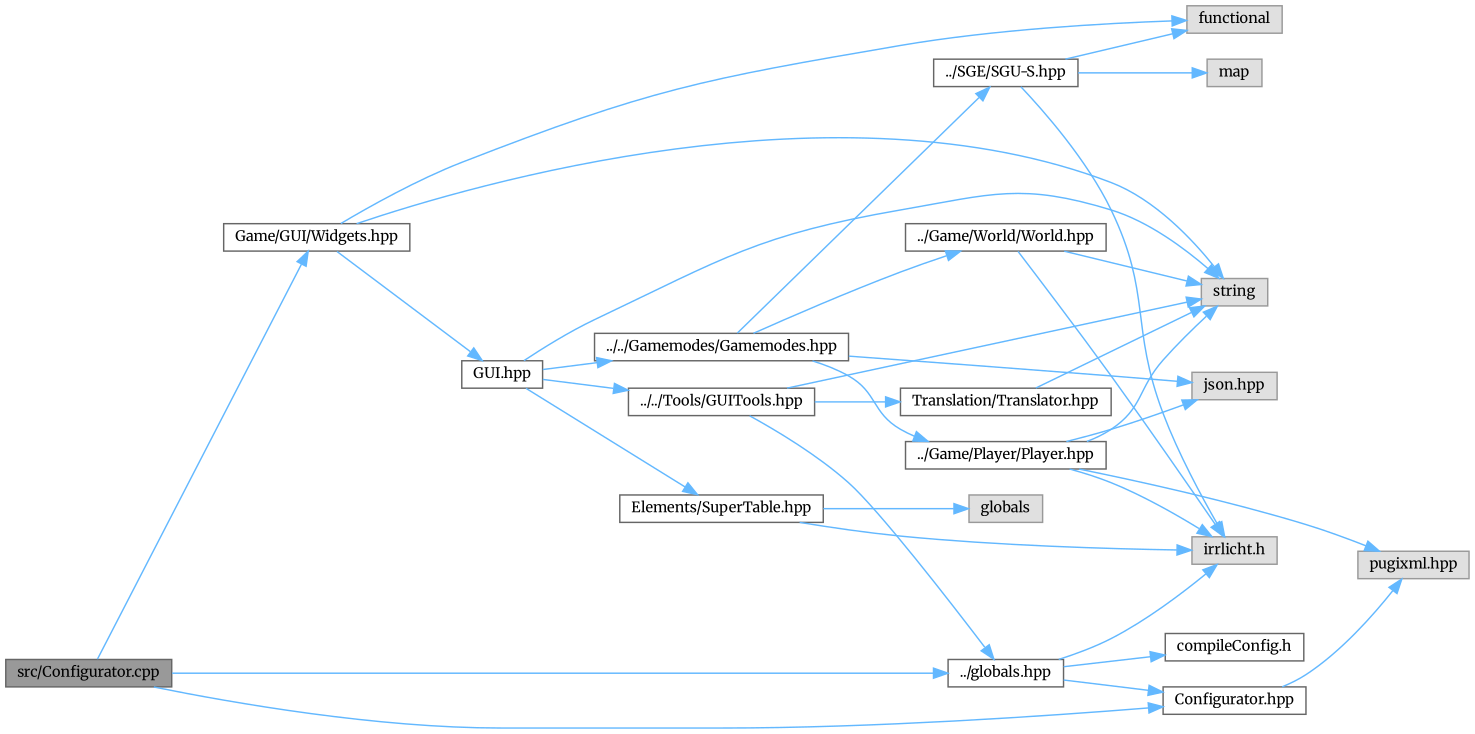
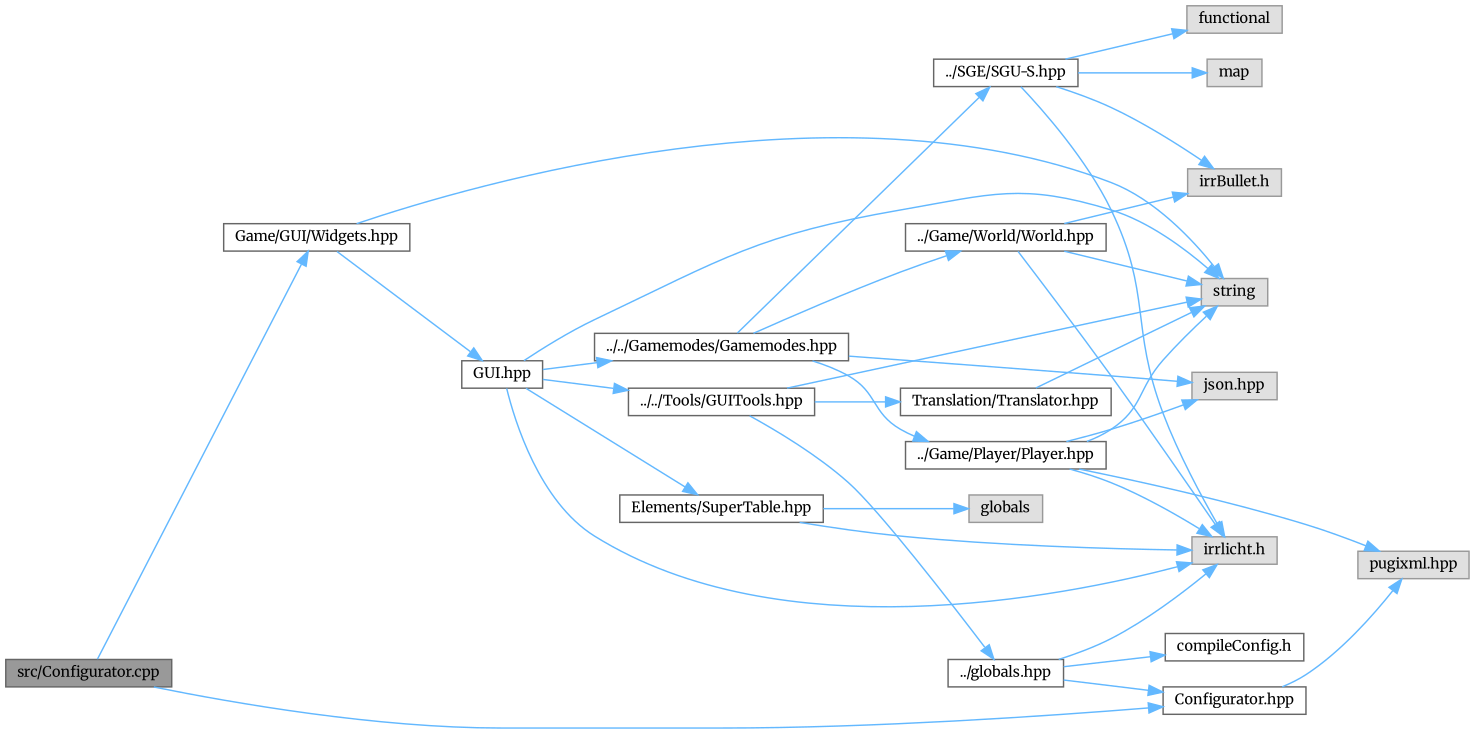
(744, 74) -> none
none -> (1235, 183)
none -> (794, 600)
(553, 673) -> none
